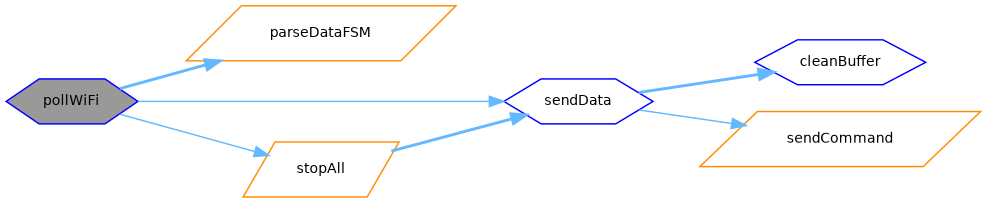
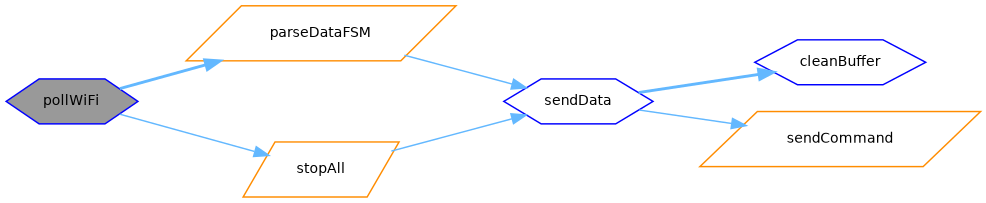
(314, 101) -> (458, 70)
(452, 135) -> (452, 135)
